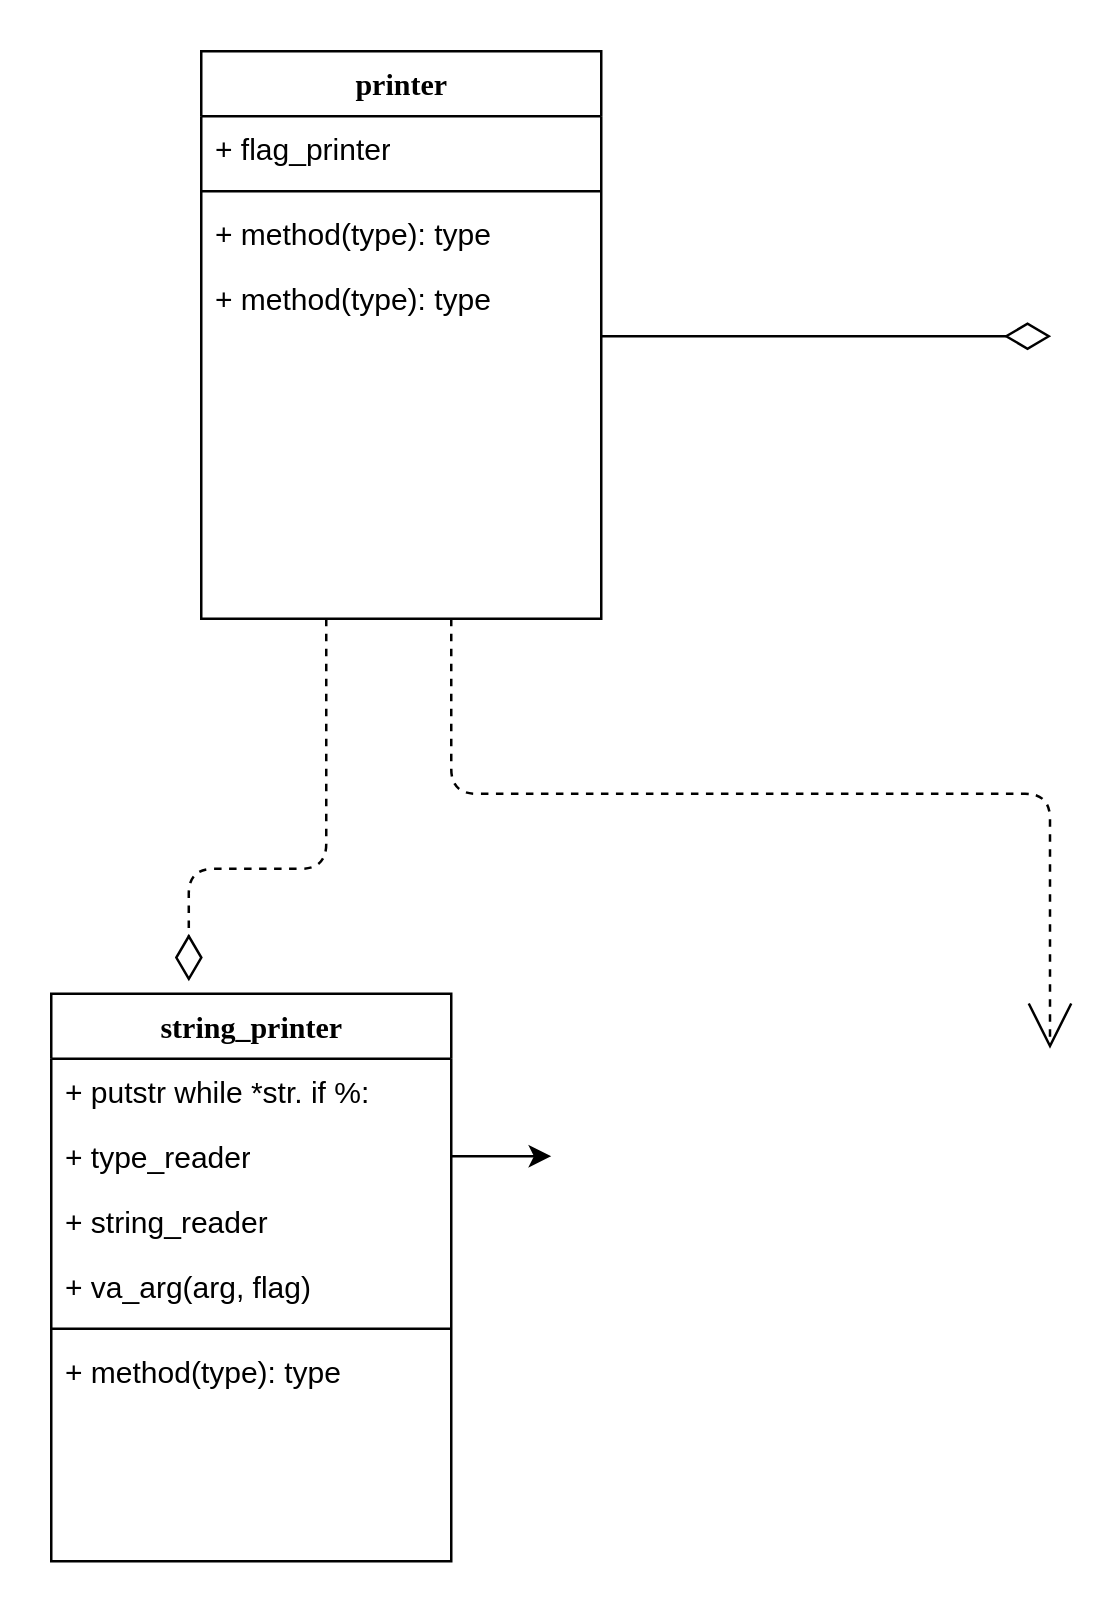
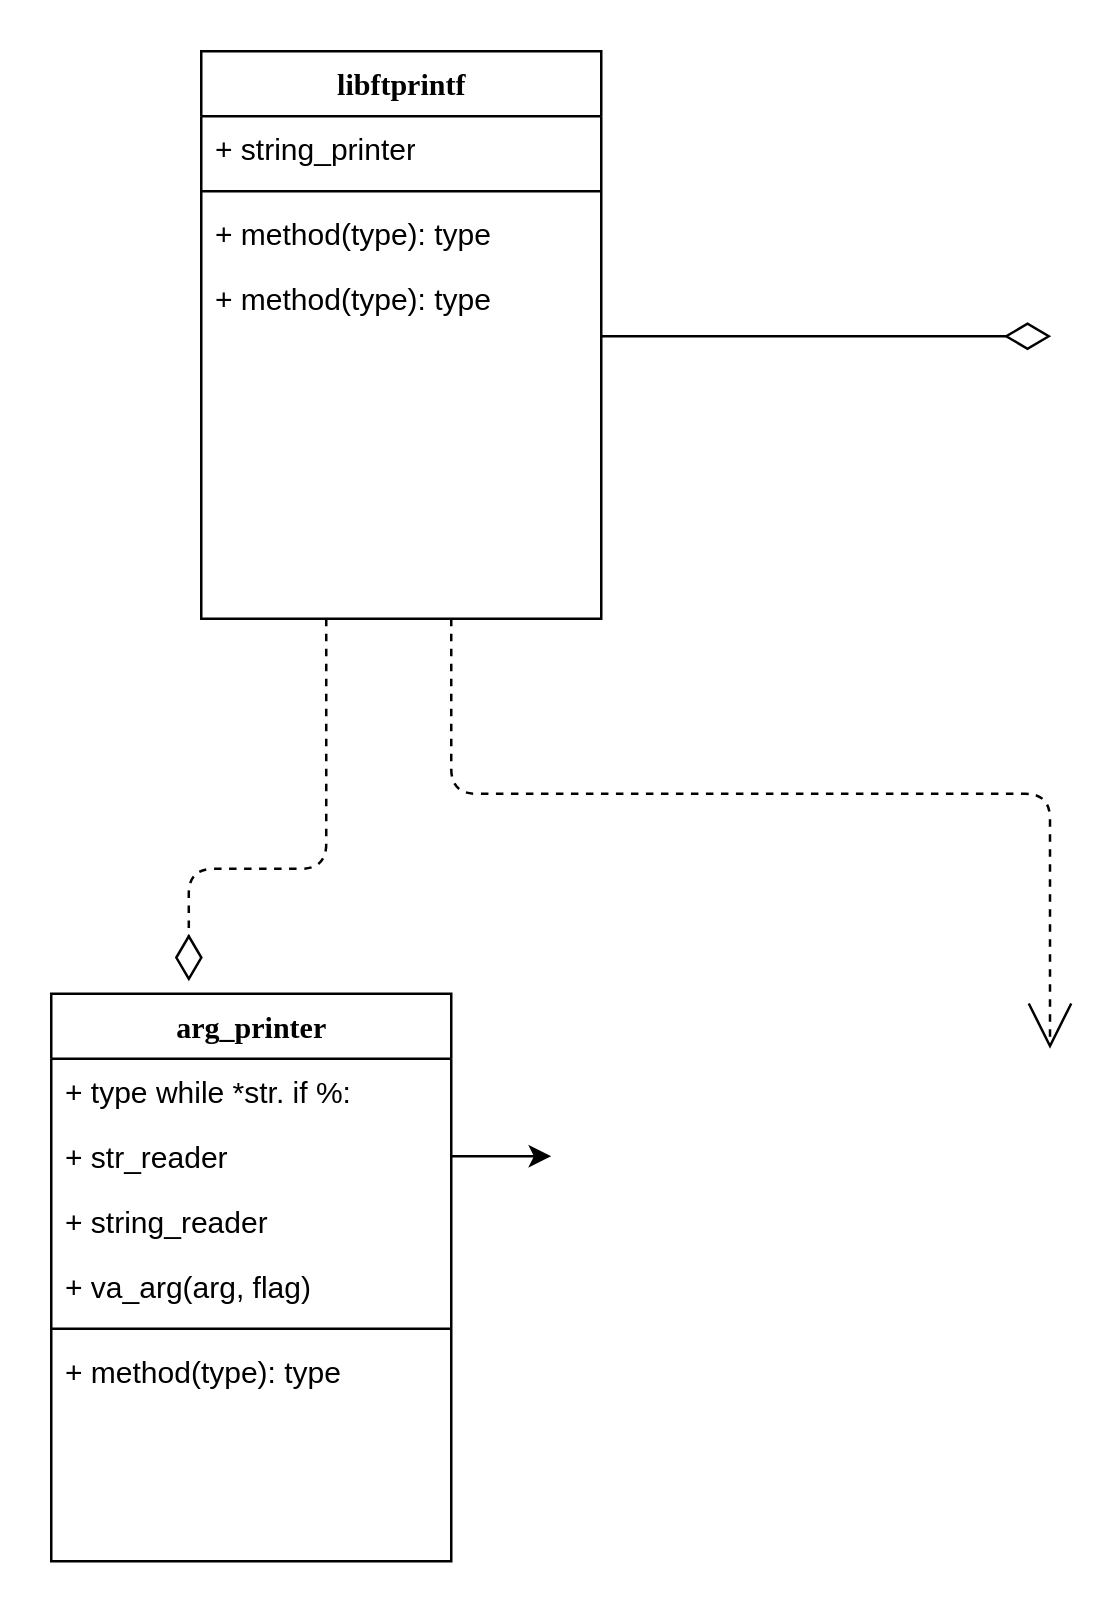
(403, 87) -> (403, 87)
(322, 152) -> (339, 152)
(253, 1029) -> (253, 1029)
(246, 1094) -> (229, 1094)
(172, 1159) -> (163, 1159)
